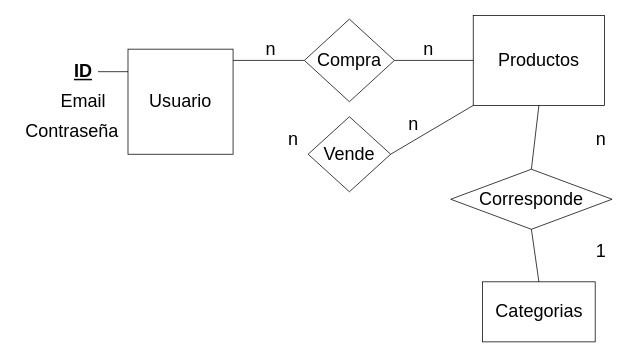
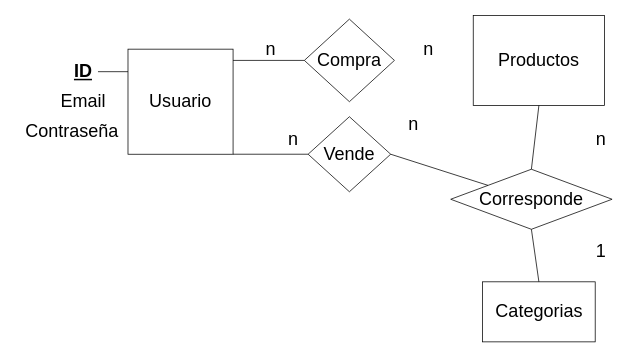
(434, 60) -> none
(431, 130) -> (439, 170)
none -> (270, 154)
